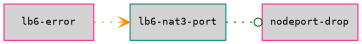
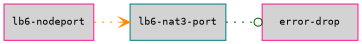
(49, 22) -> (49, 22)
(310, 22) -> (310, 22)
